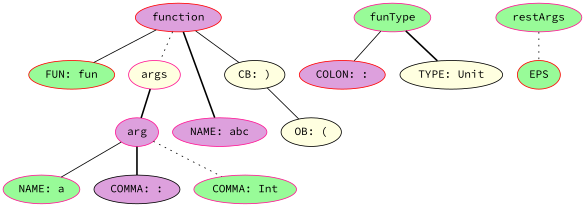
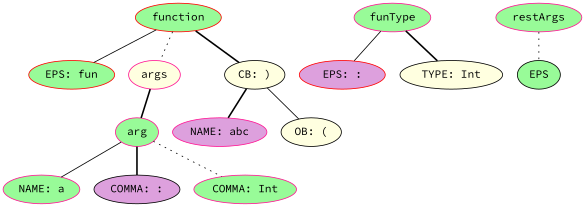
(178, 18) -> (178, 18)
(217, 47) -> (217, 47)
(72, 75) -> (72, 75)
(199, 75) -> (237, 103)
(342, 75) -> (342, 75)
(451, 75) -> (451, 75)
(539, 75) -> (539, 75)
(137, 132) -> (137, 132)
